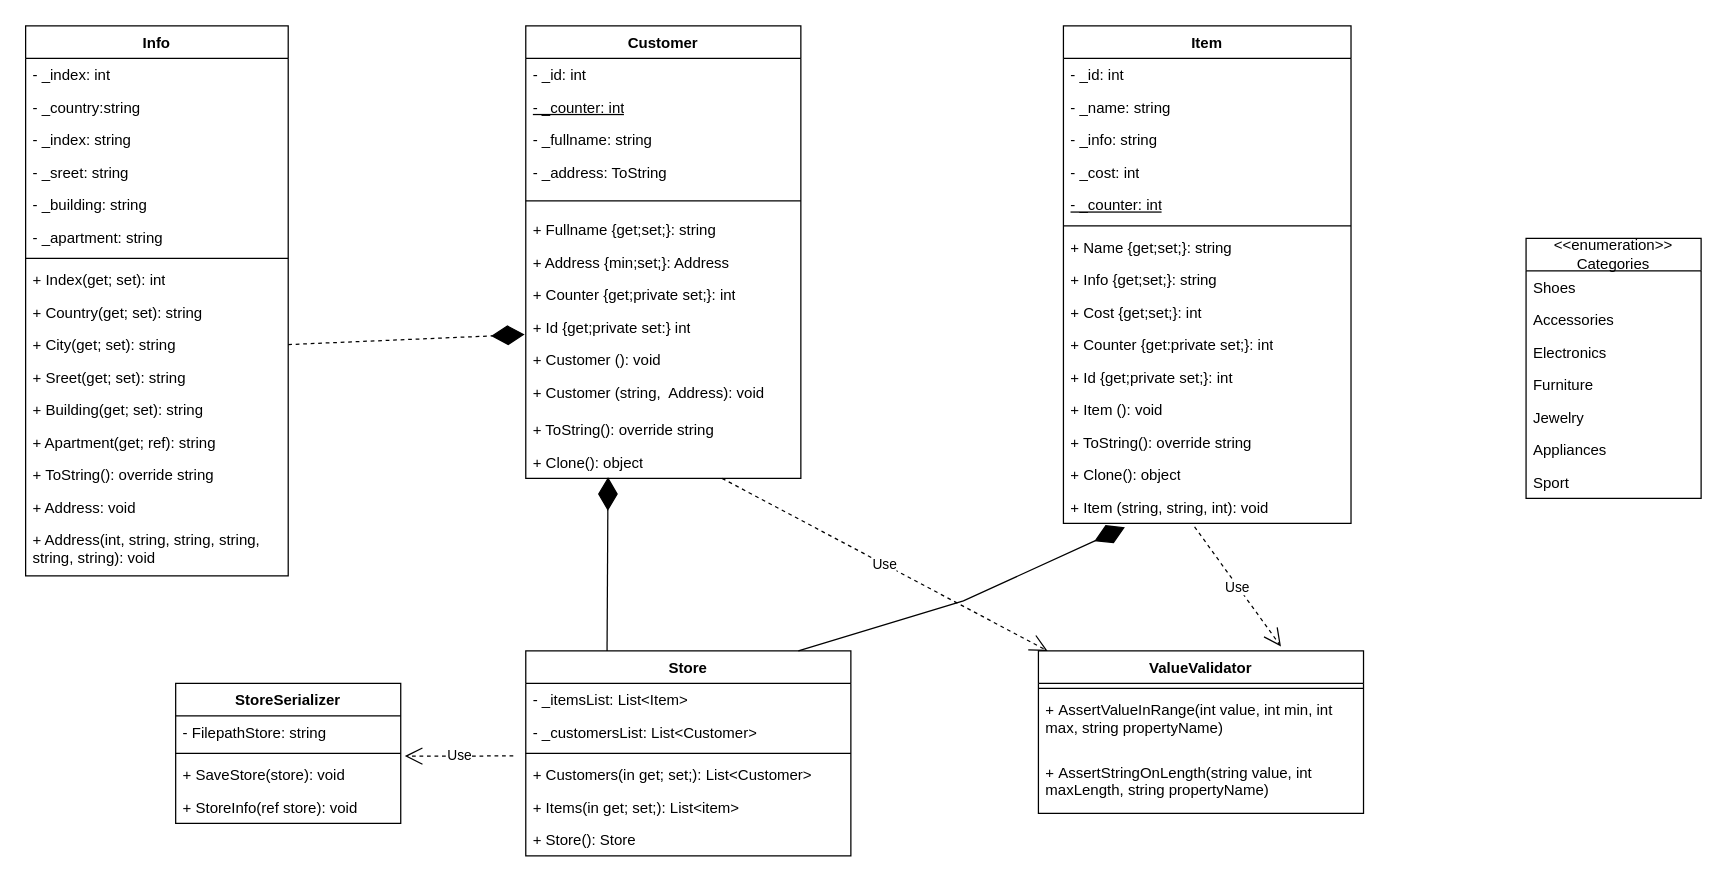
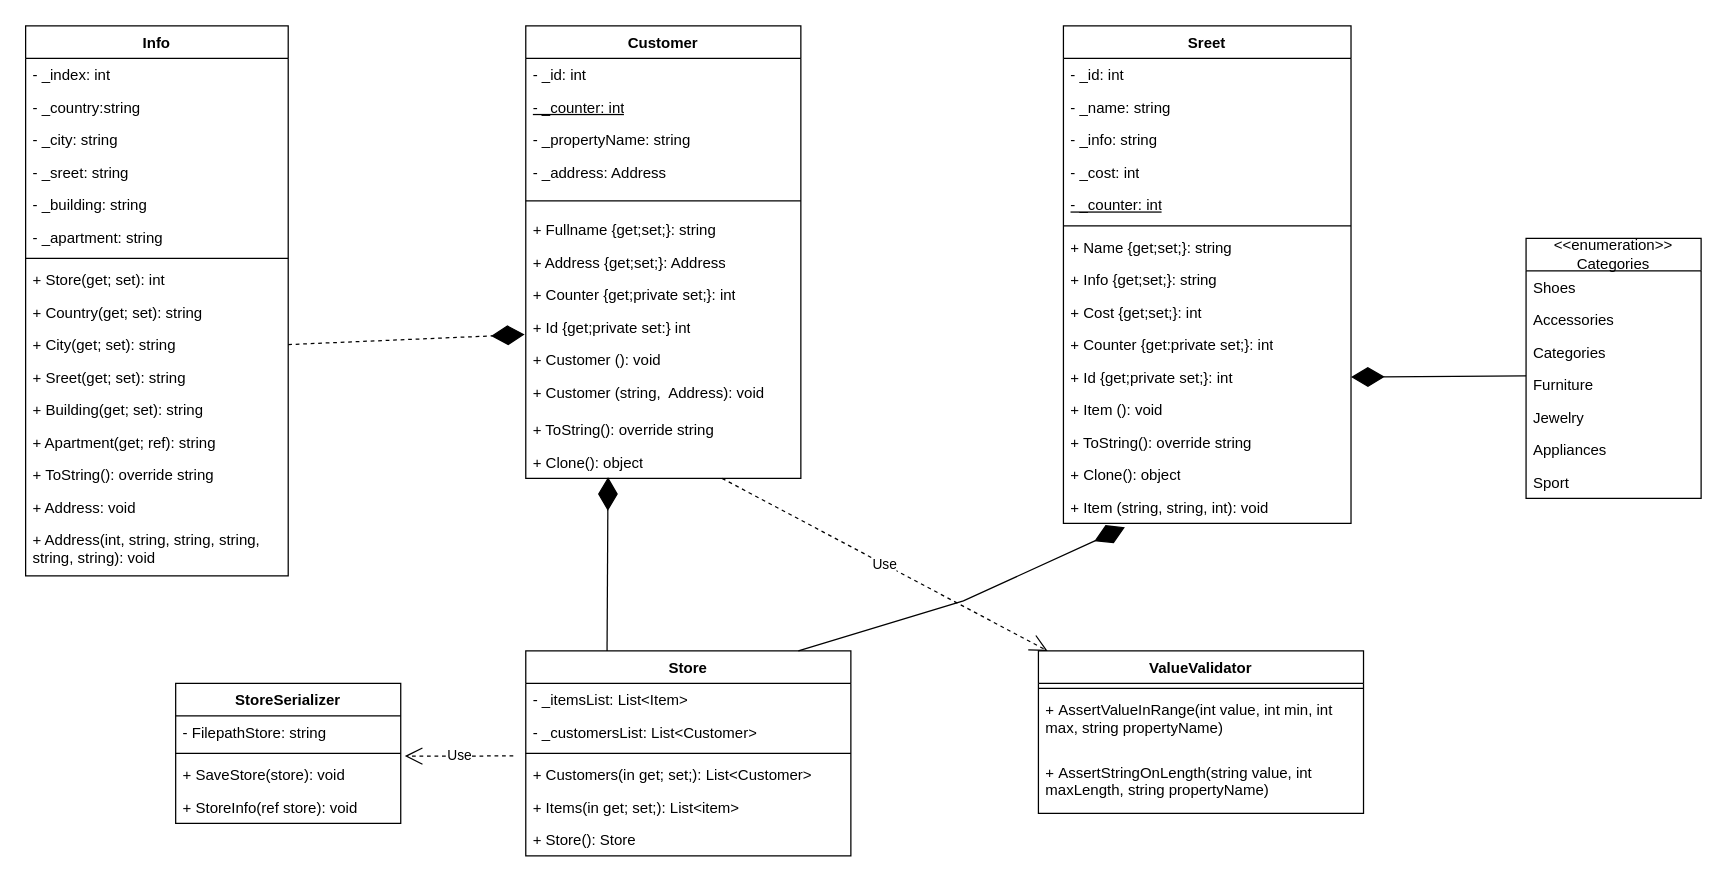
(1207, 43) -> (1207, 43)
(91, 141) -> (86, 141)
(601, 141) -> (622, 141)
(609, 173) -> (607, 173)
(641, 263) -> (643, 263)
(114, 281) -> (114, 281)
(1575, 353) -> (1573, 353)
none -> (1454, 376)
(1237, 585) -> none
